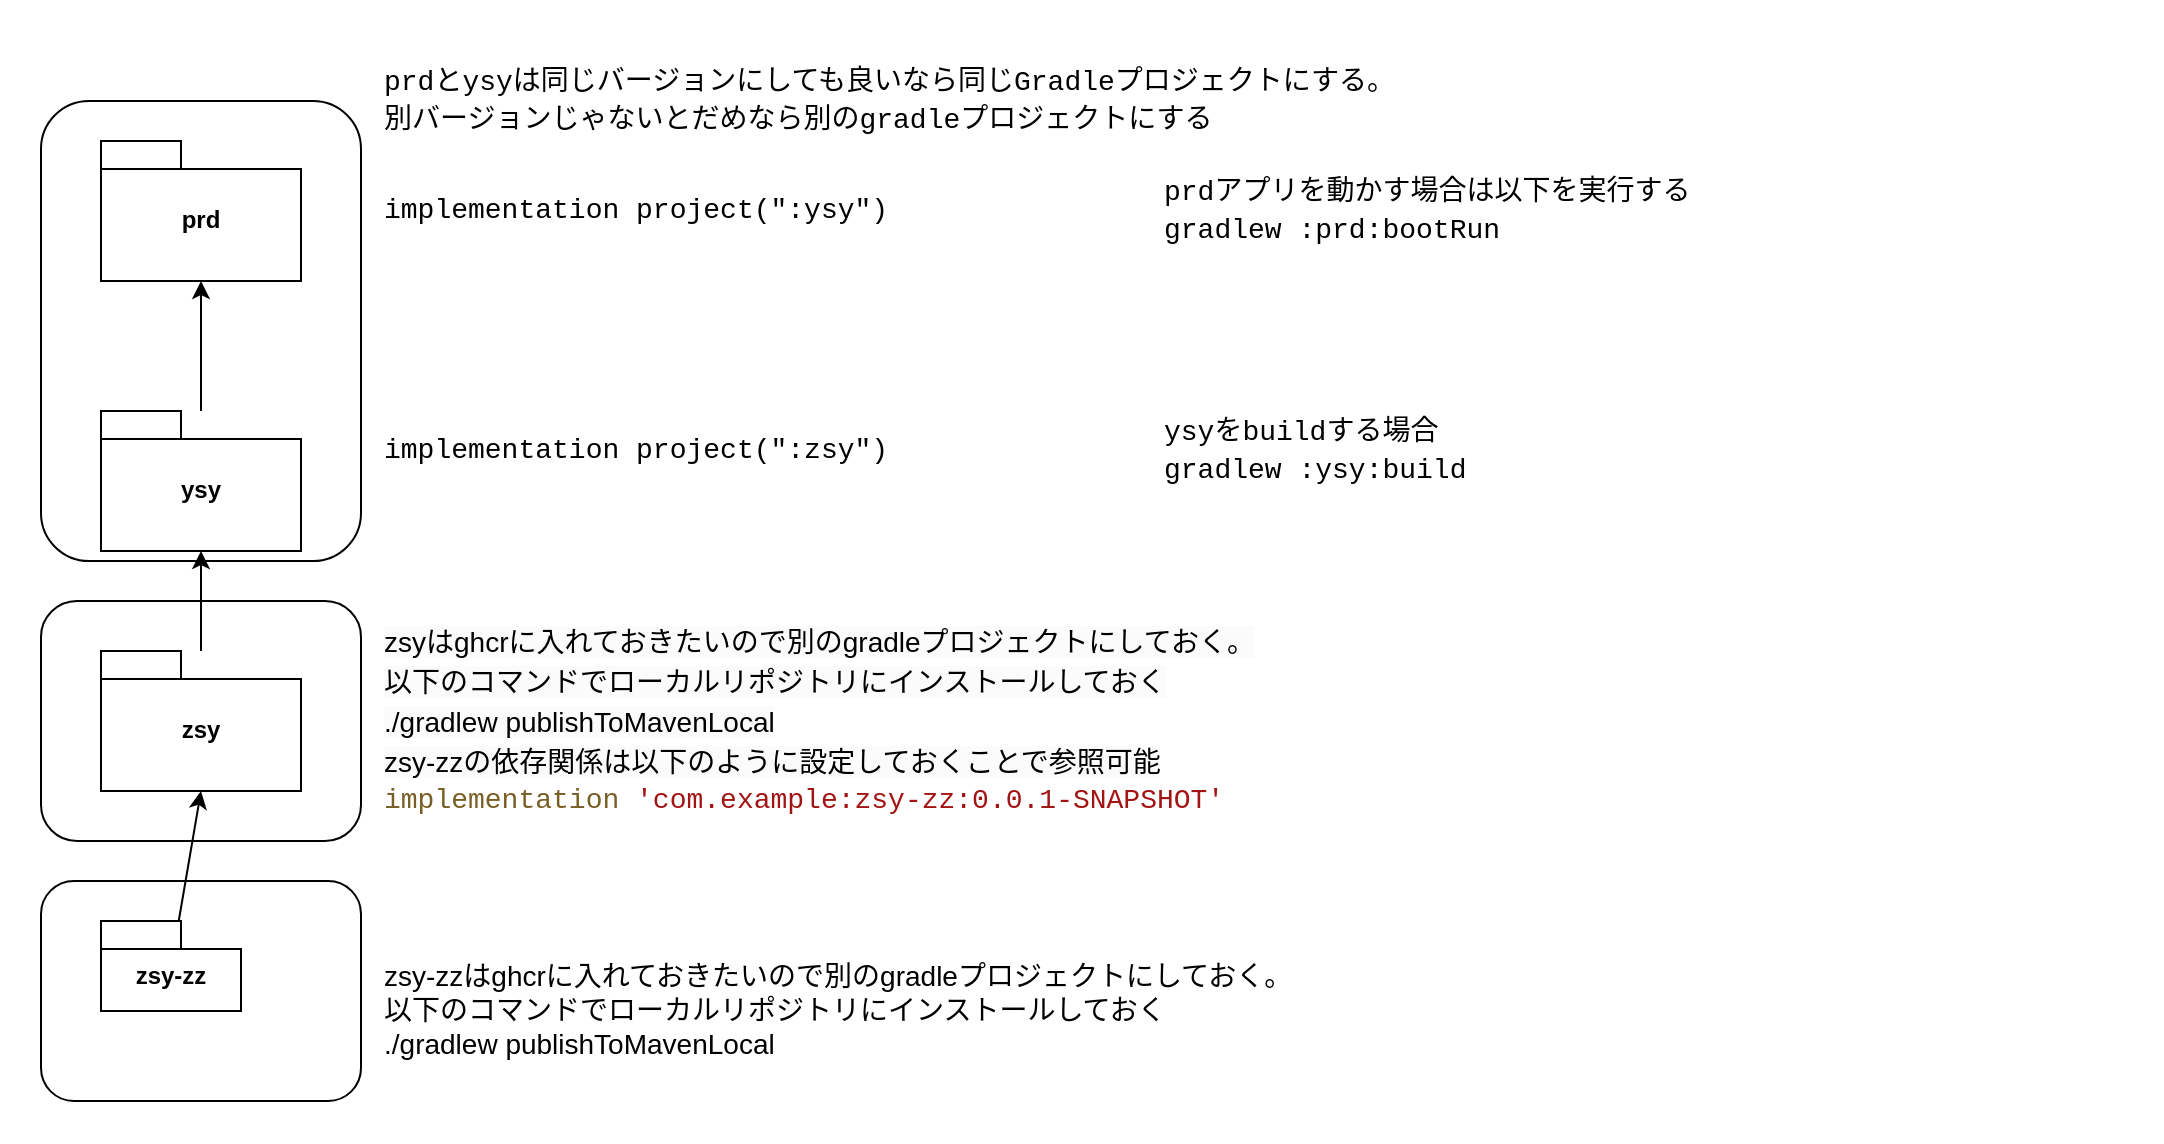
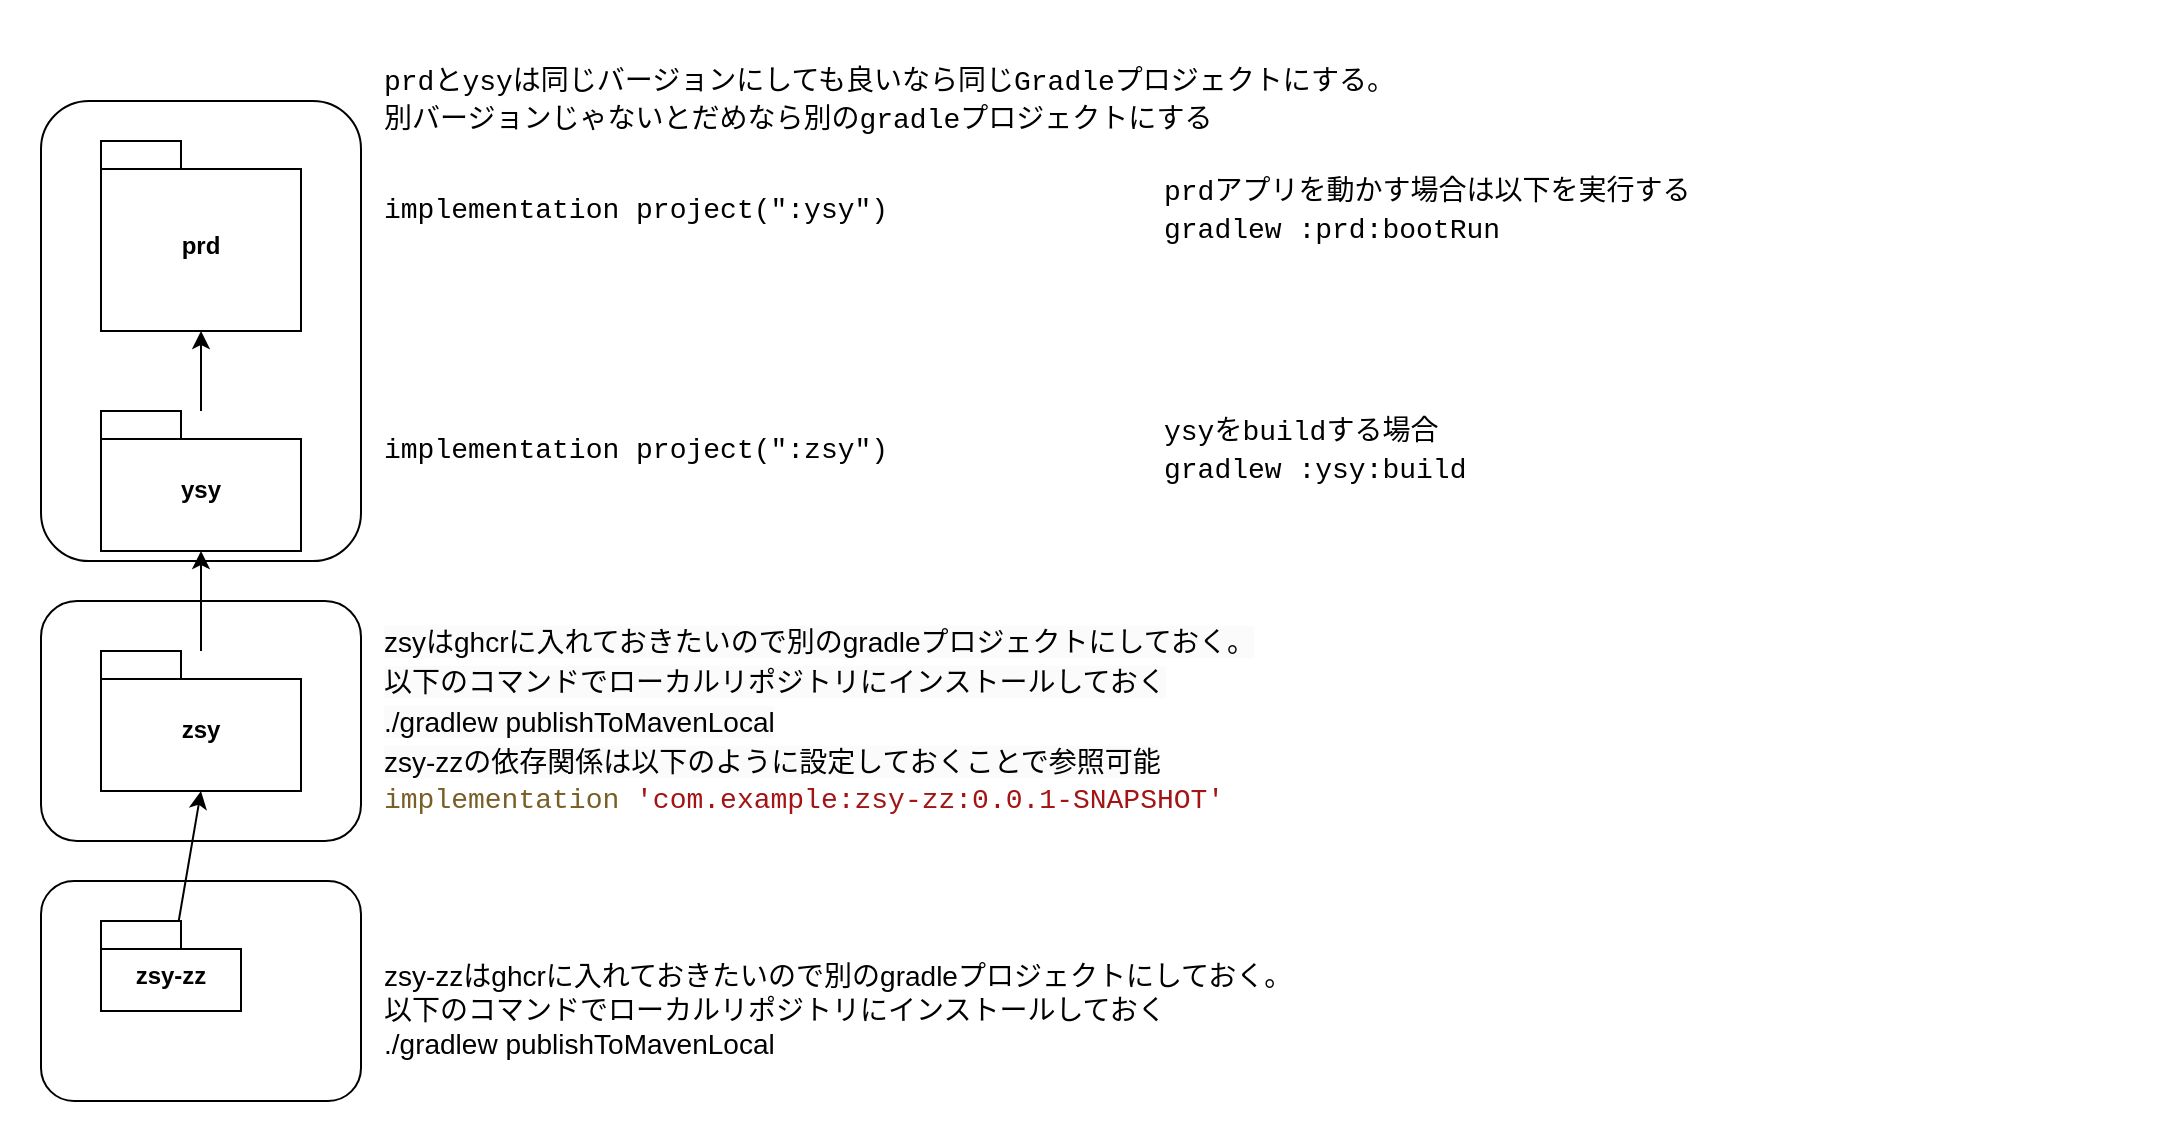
(201, 211) -> (201, 236)
